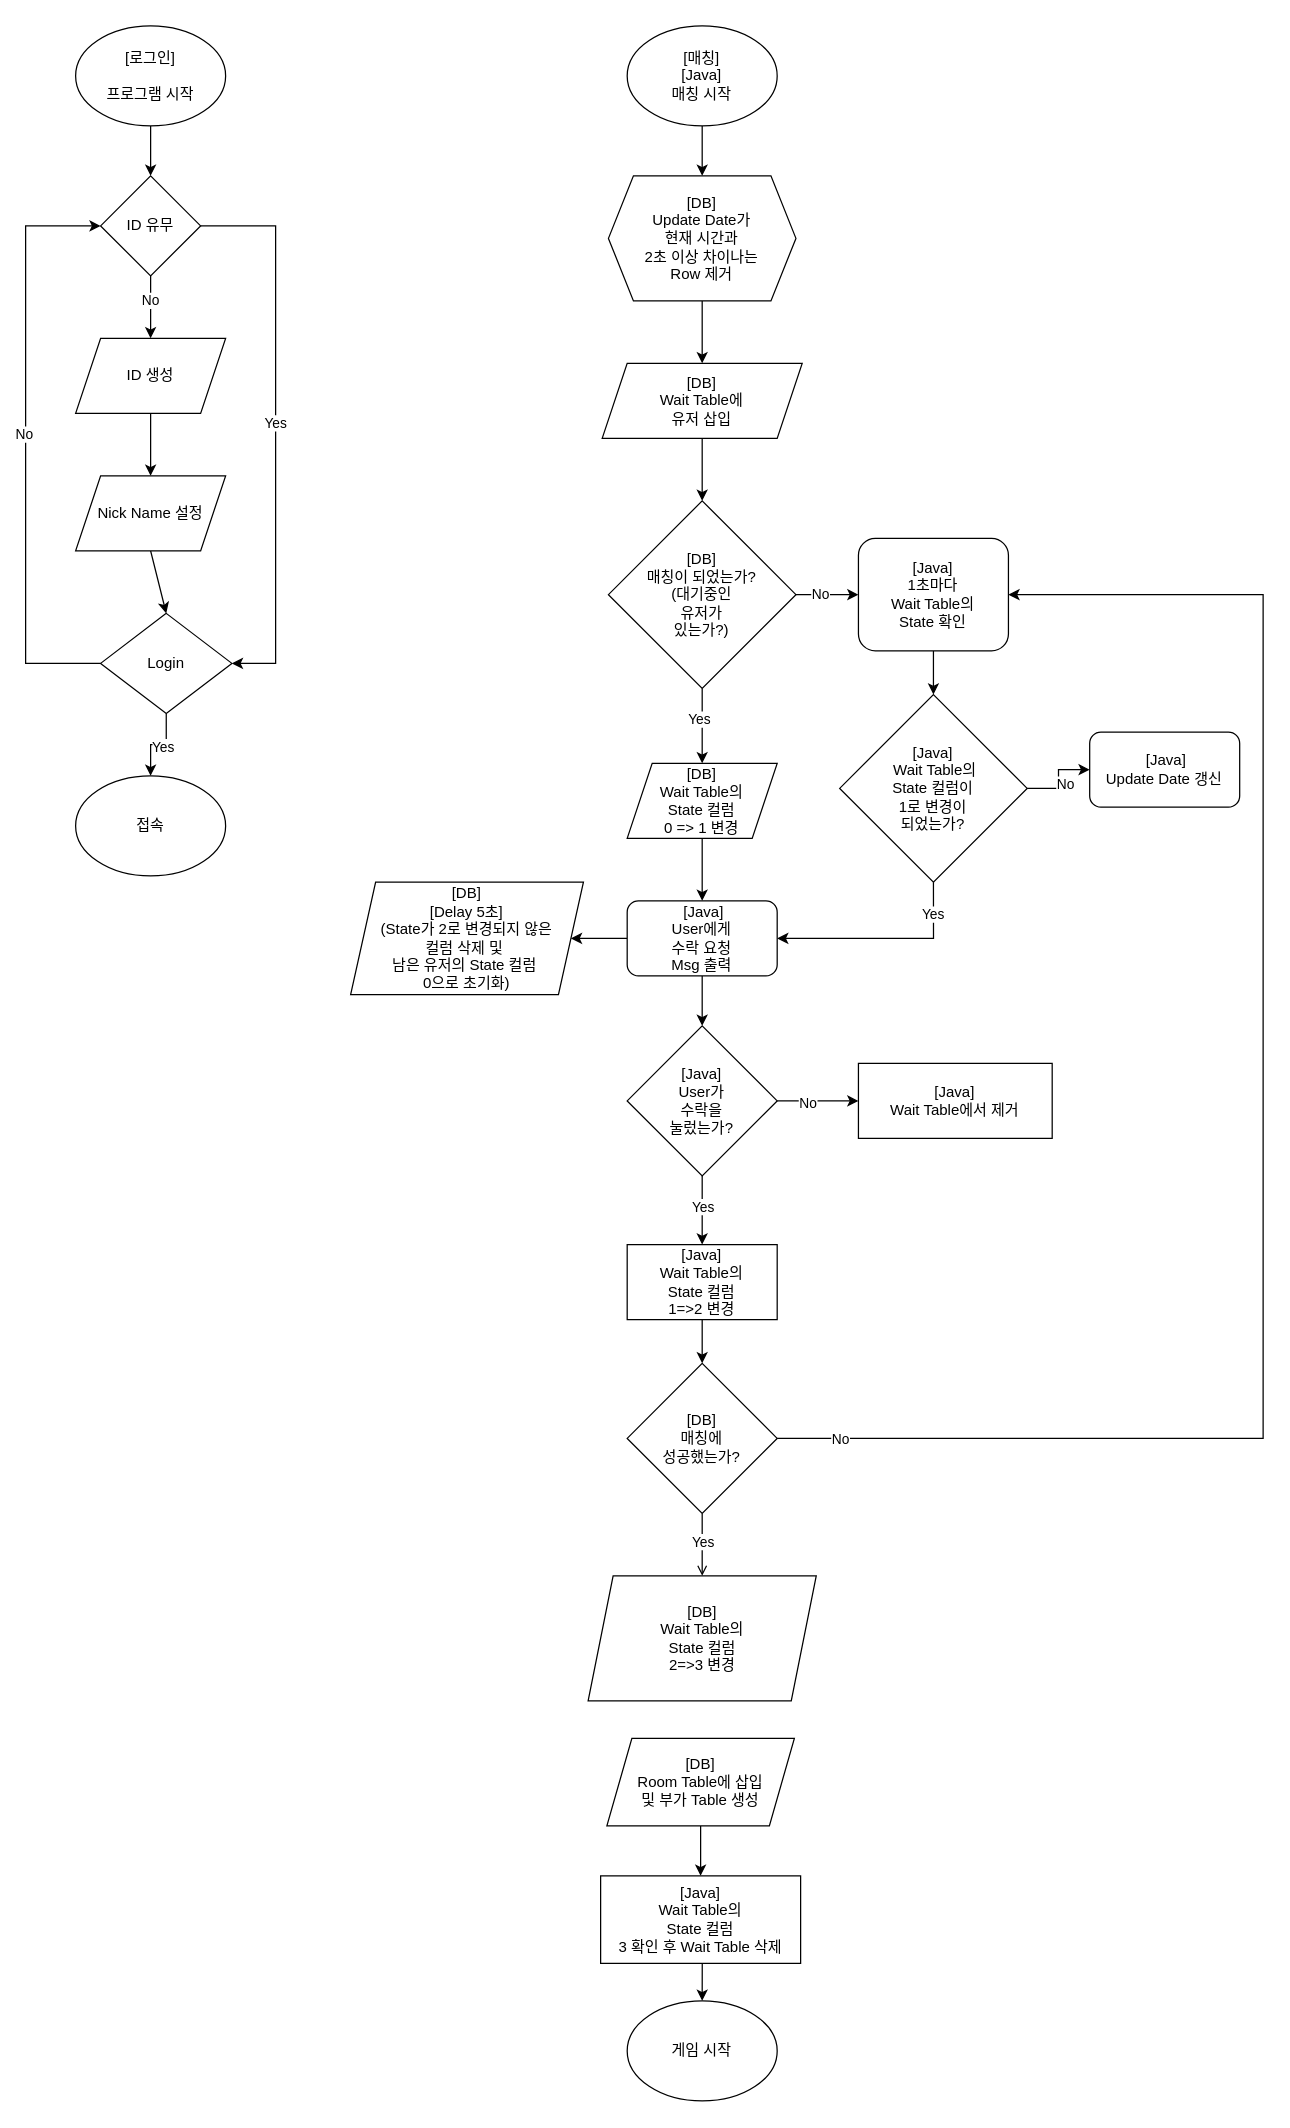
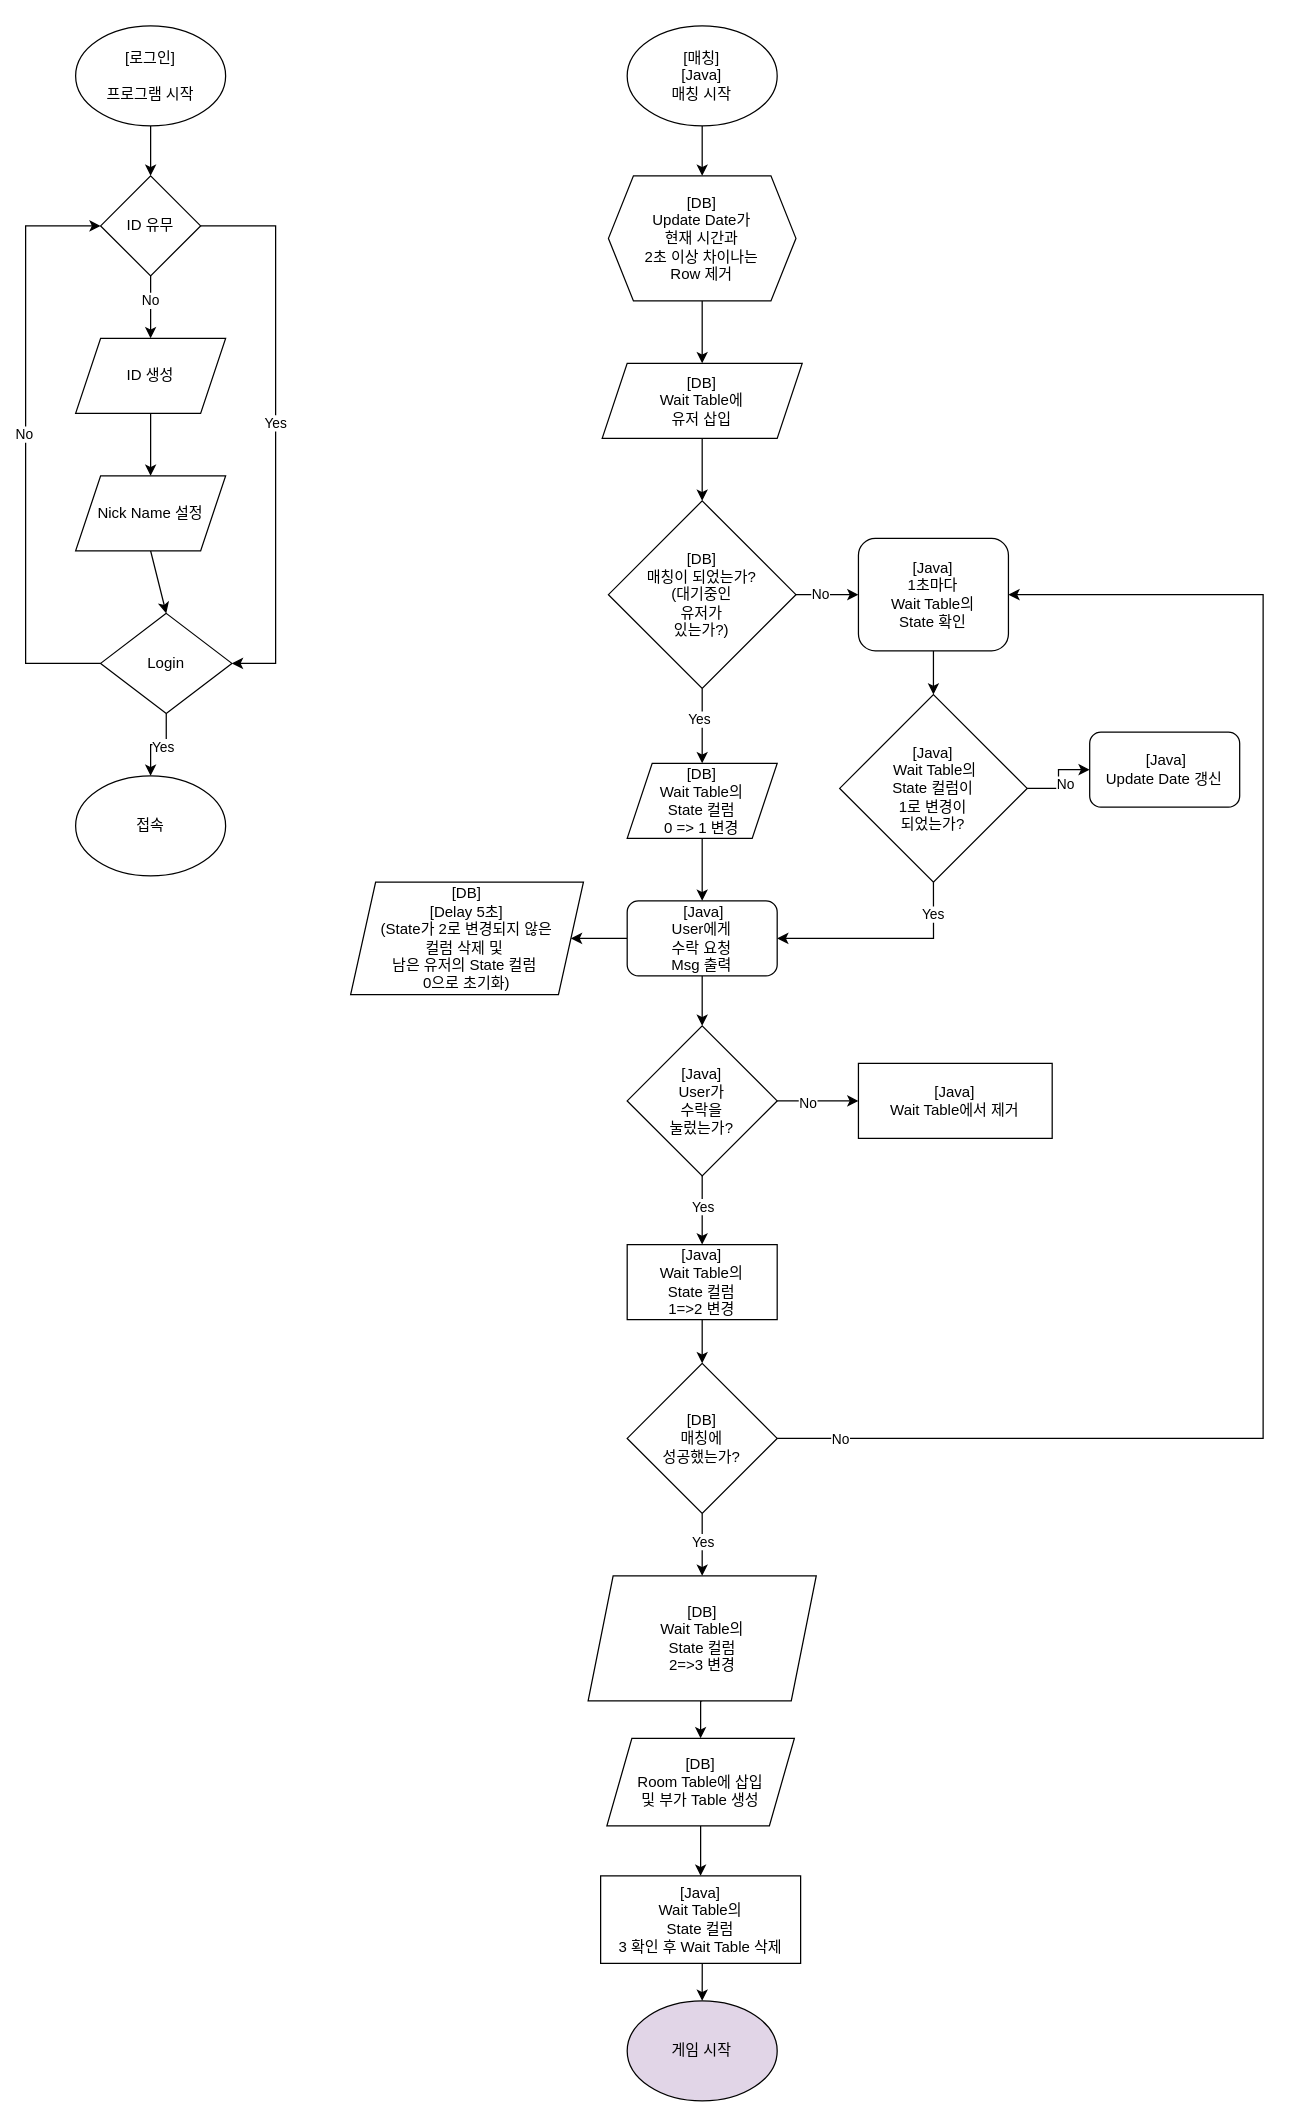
(702, 1568) -> (702, 1566)
none -> (701, 1715)
(702, 2051) -> (702, 2051)
